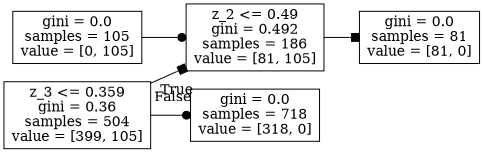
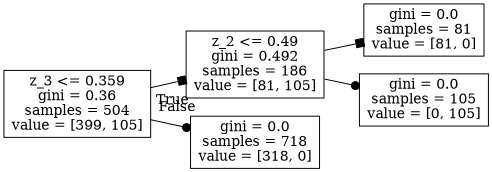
(160, 37) -> (338, 82)
